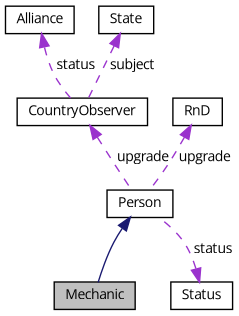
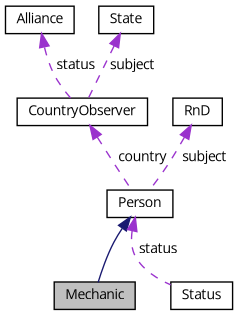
(141, 158) -> (141, 158)
(203, 158) -> (203, 158)
(182, 239) -> (141, 265)
